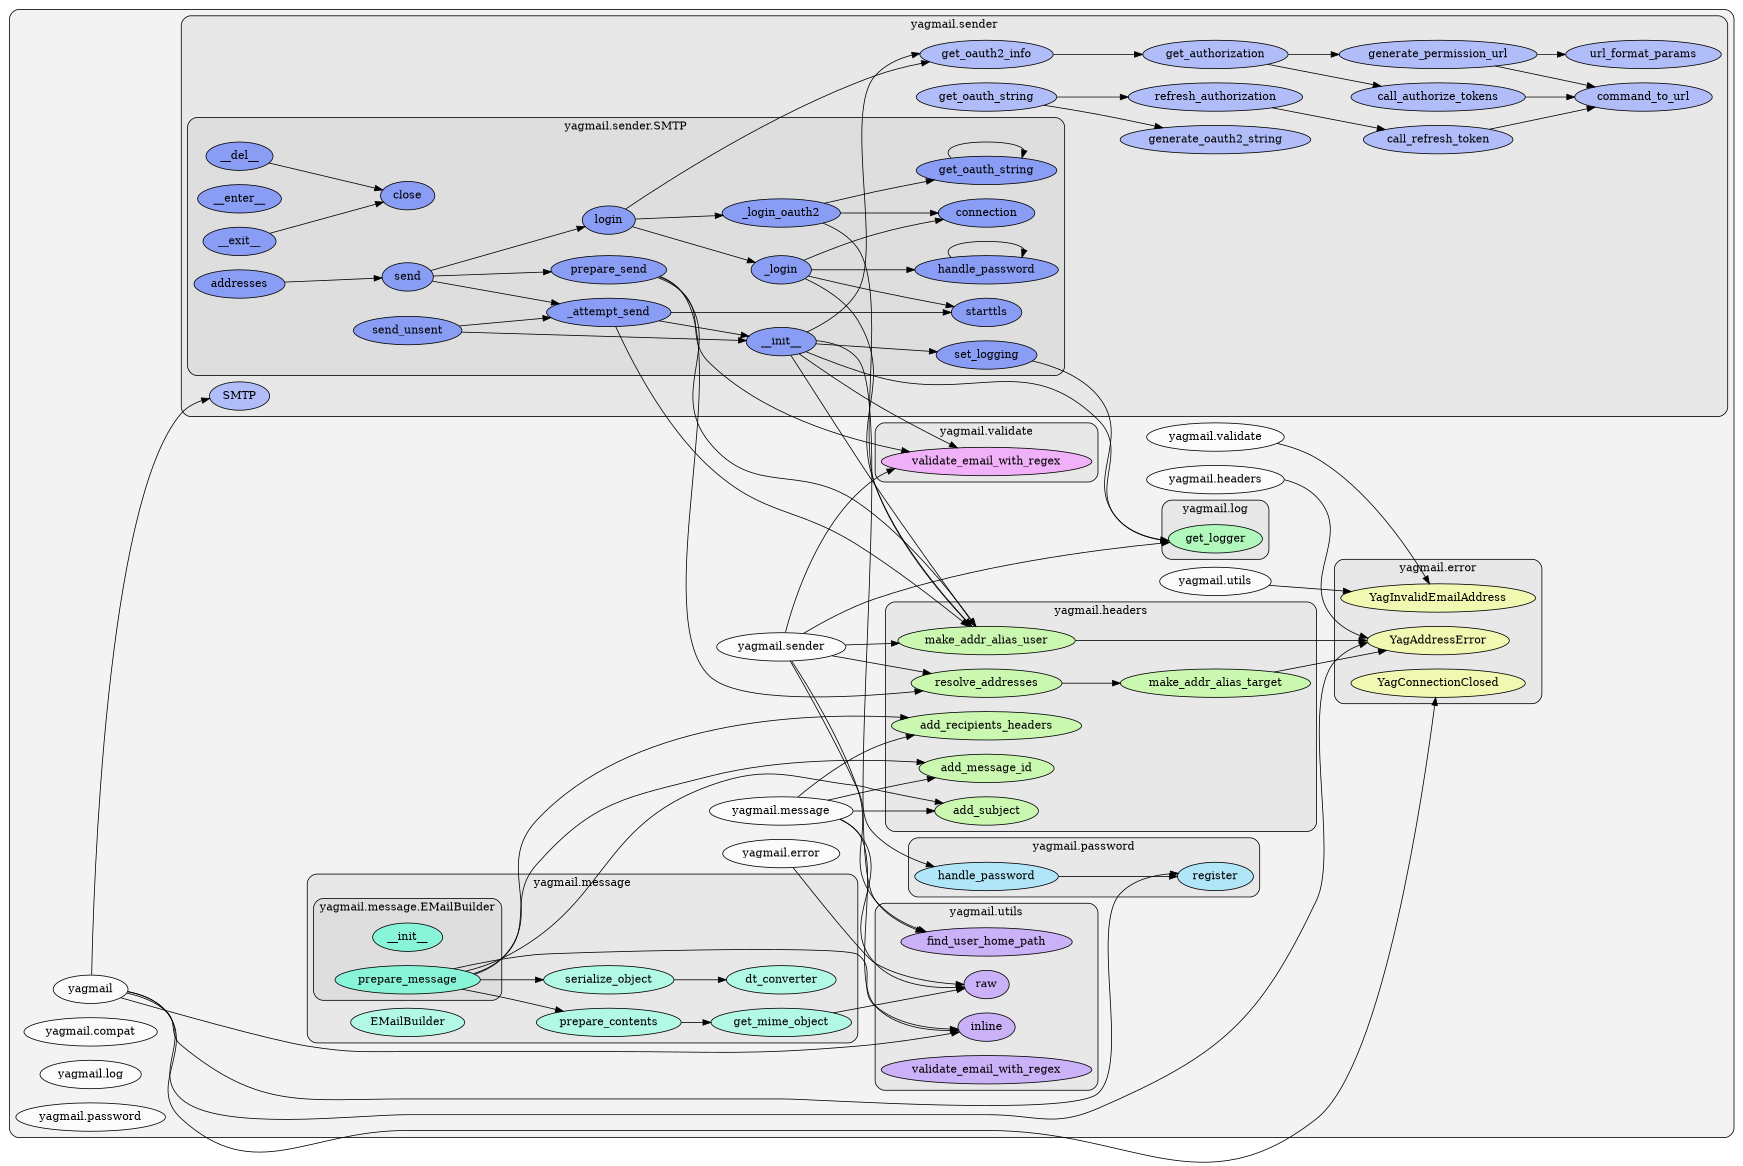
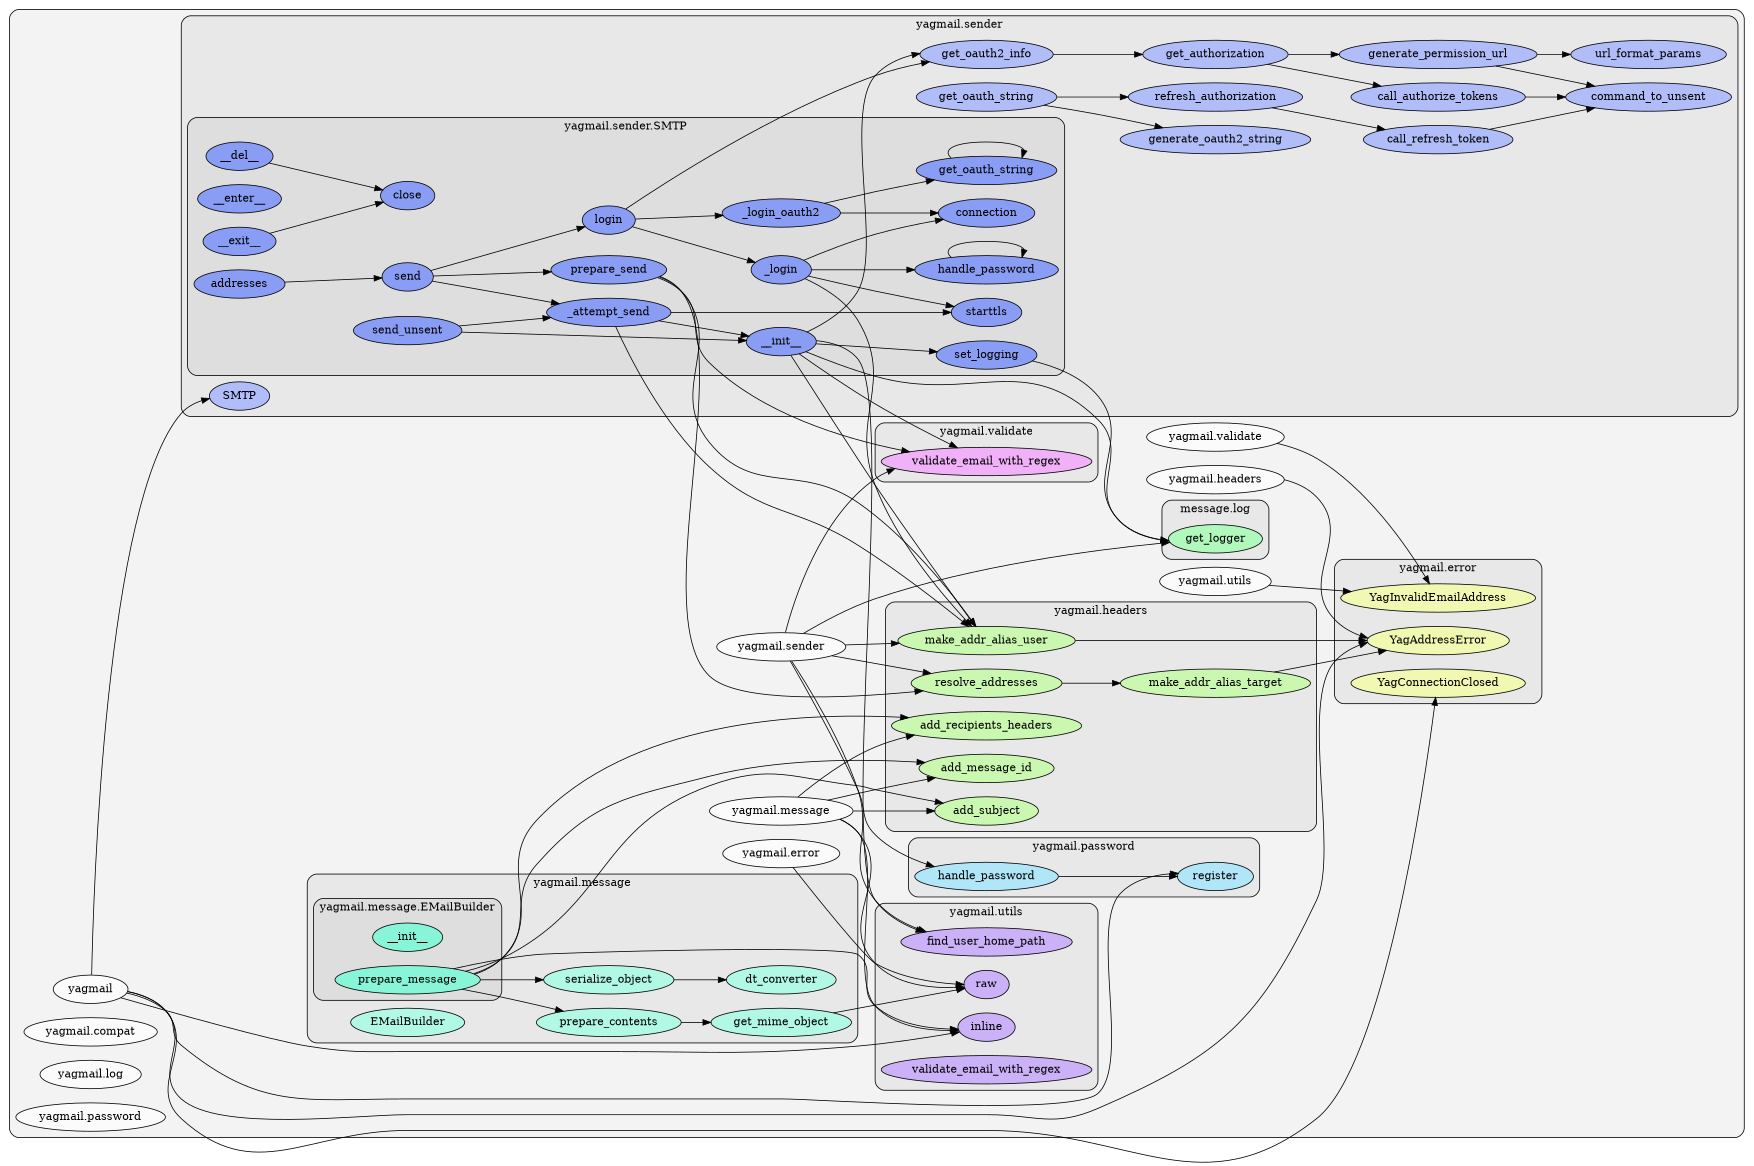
(1643, 97) -> (1649, 97)
(872, 337) -> none
(1215, 509) -> (1215, 509)
